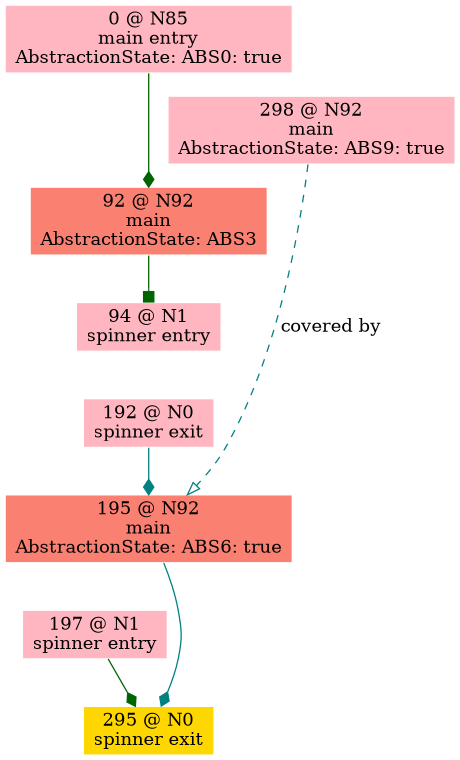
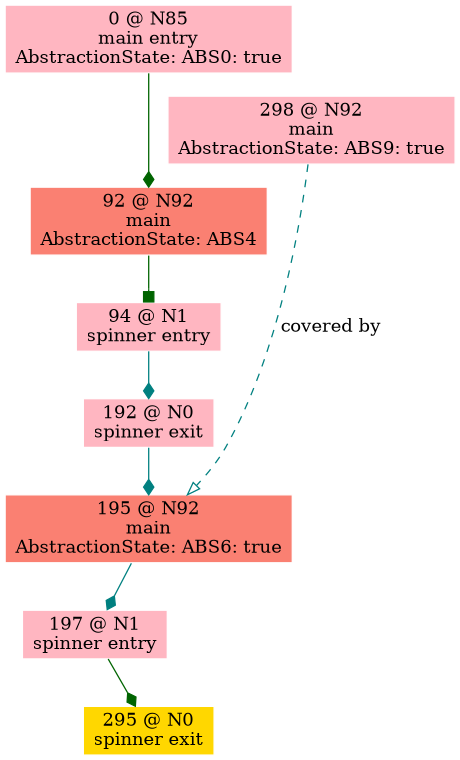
(149, 221) -> (149, 221)
none -> (149, 367)
(181, 627) -> (123, 580)
